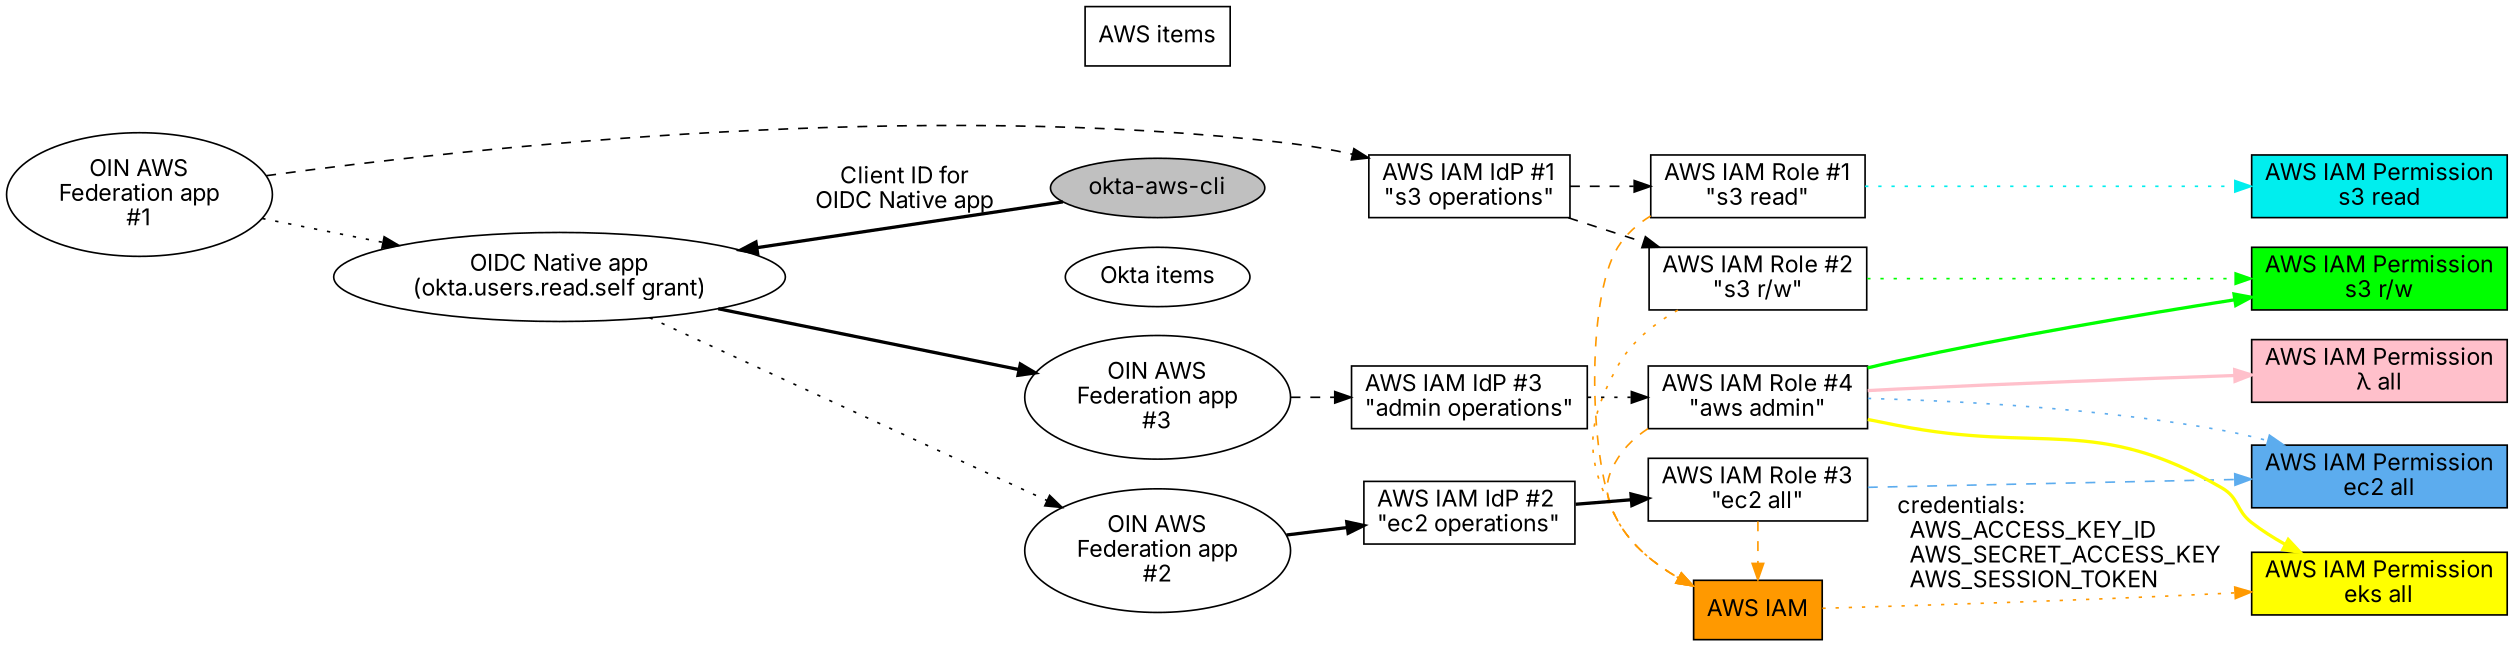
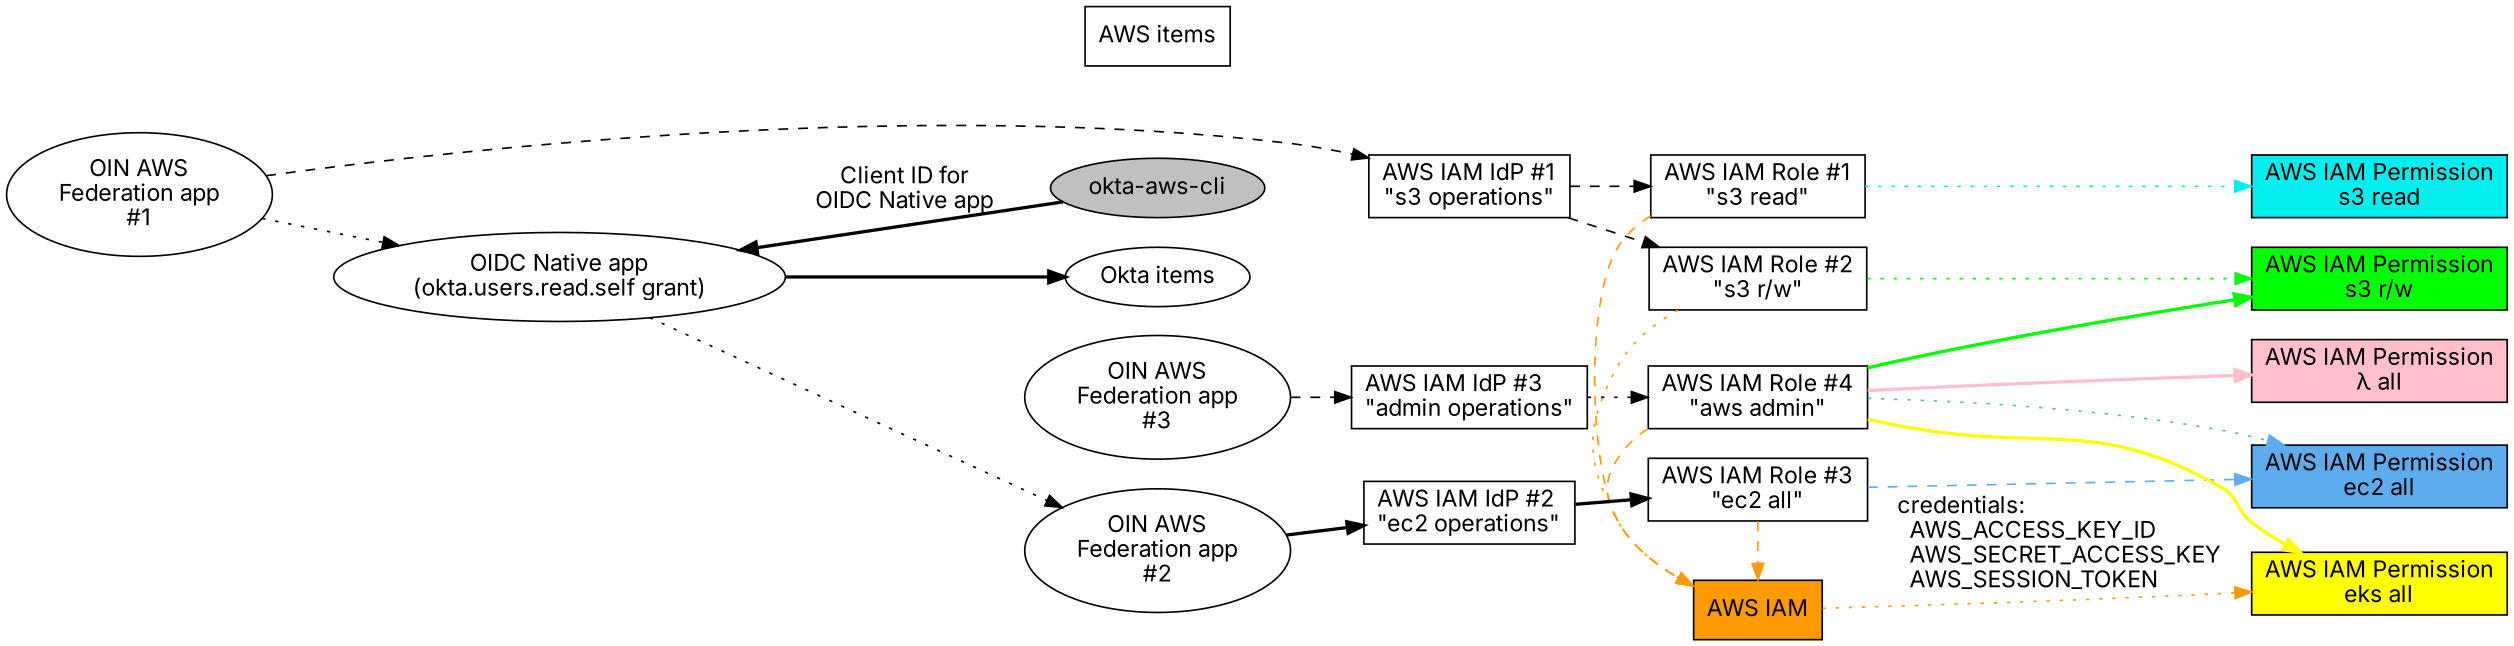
(869, 339) -> (917, 277)
